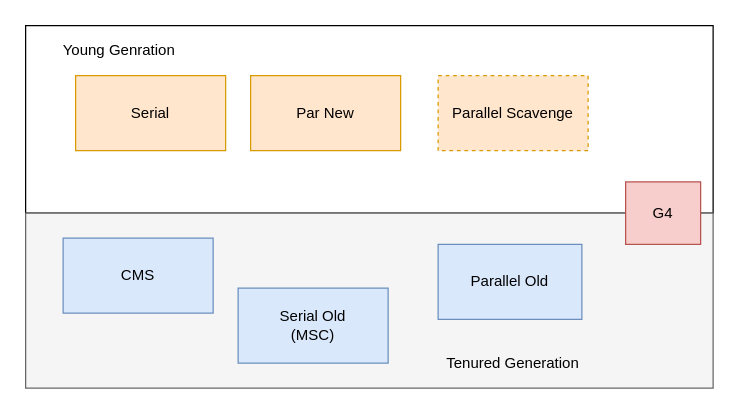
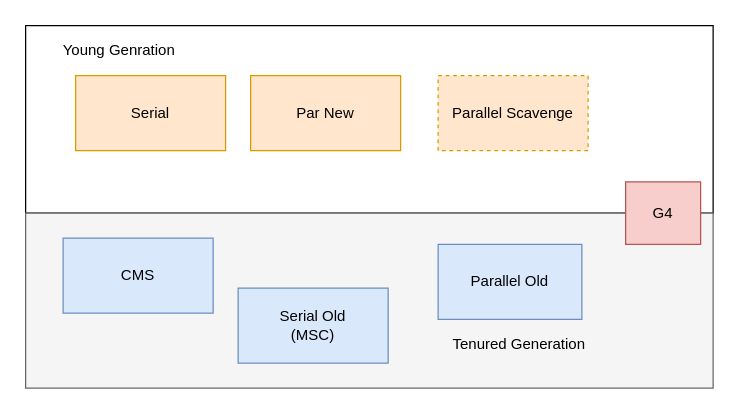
(513, 363) -> (519, 344)
